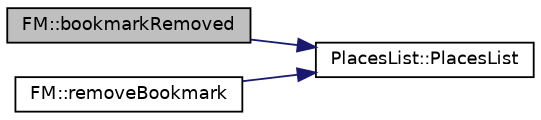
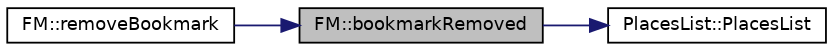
(270, 78) -> (258, 25)
